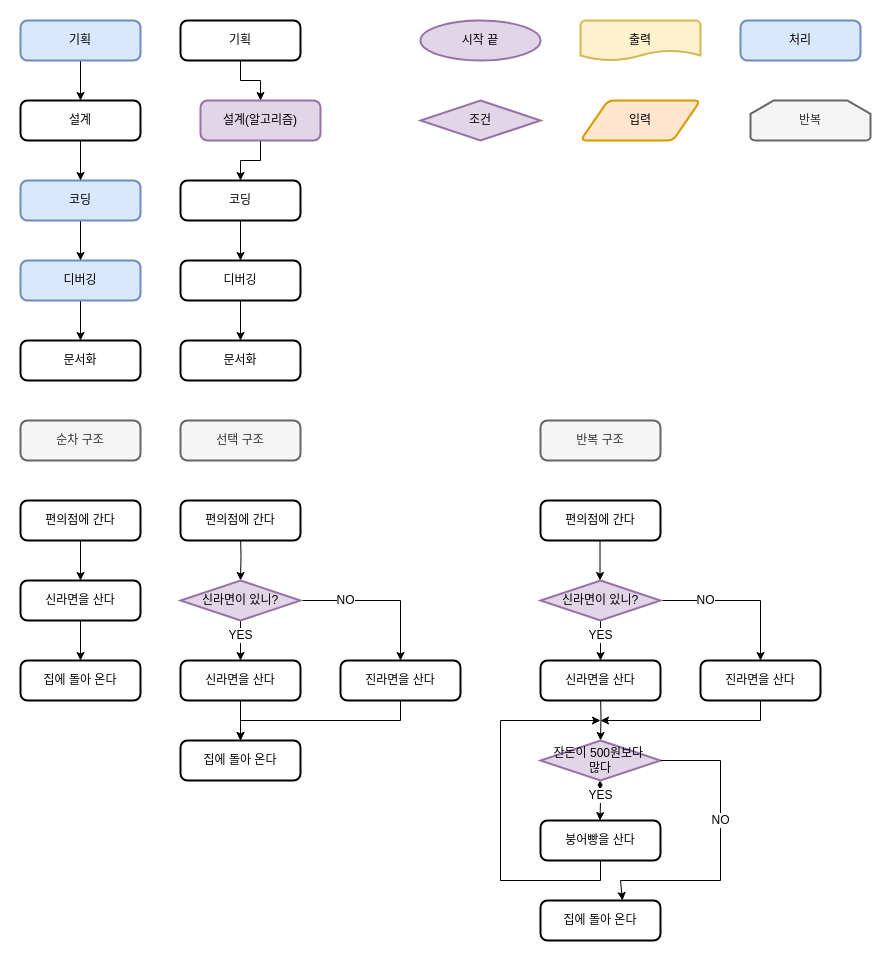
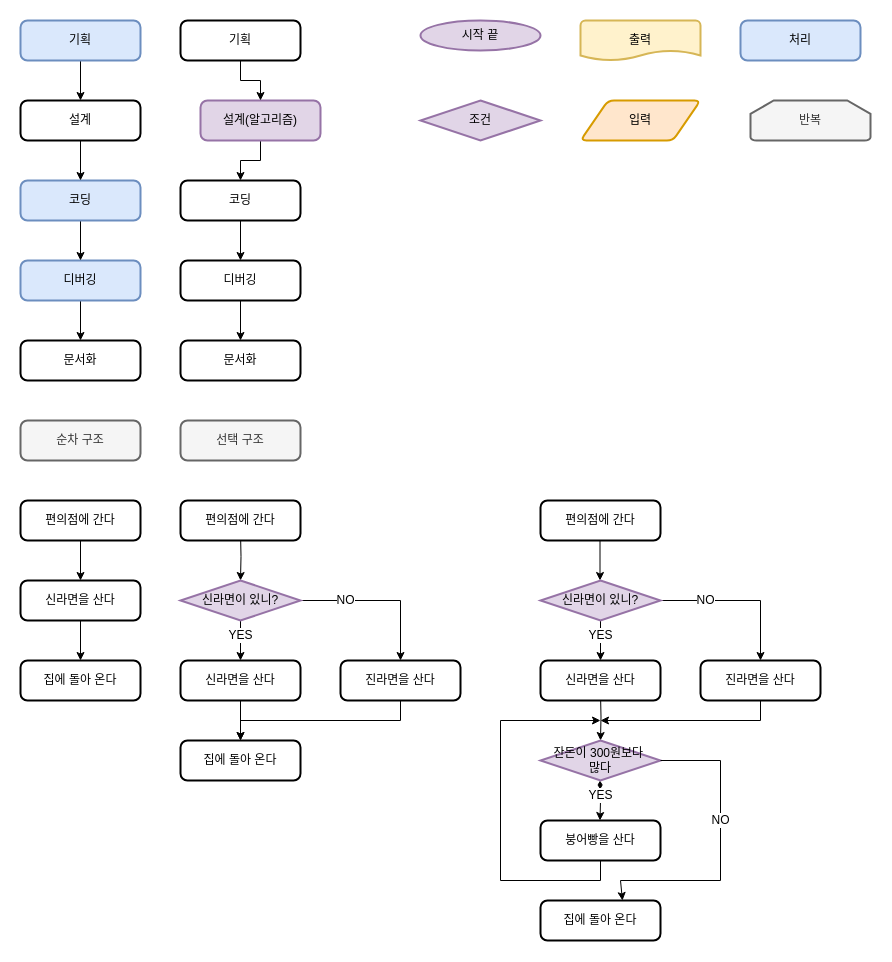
(481, 41) -> (481, 36)
(601, 441) -> none
(601, 761) -> (601, 761)
